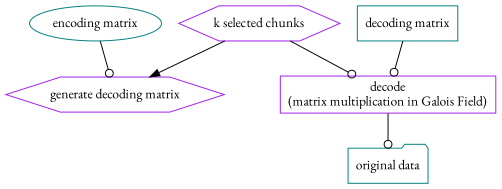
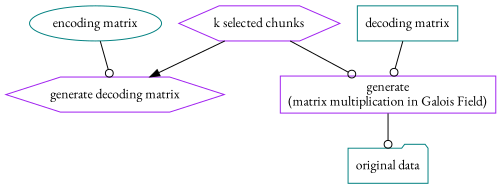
(388, 95) -> (388, 95)
